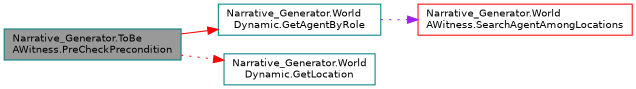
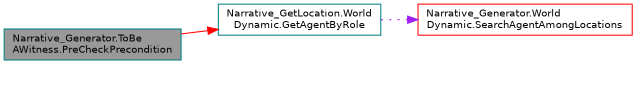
(300, 20) -> (300, 20)
(525, 20) -> (525, 20)
(300, 69) -> none
